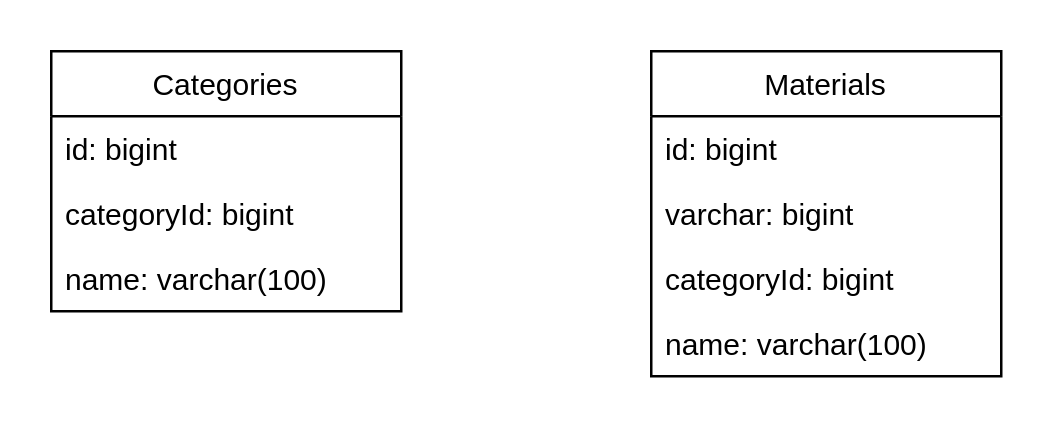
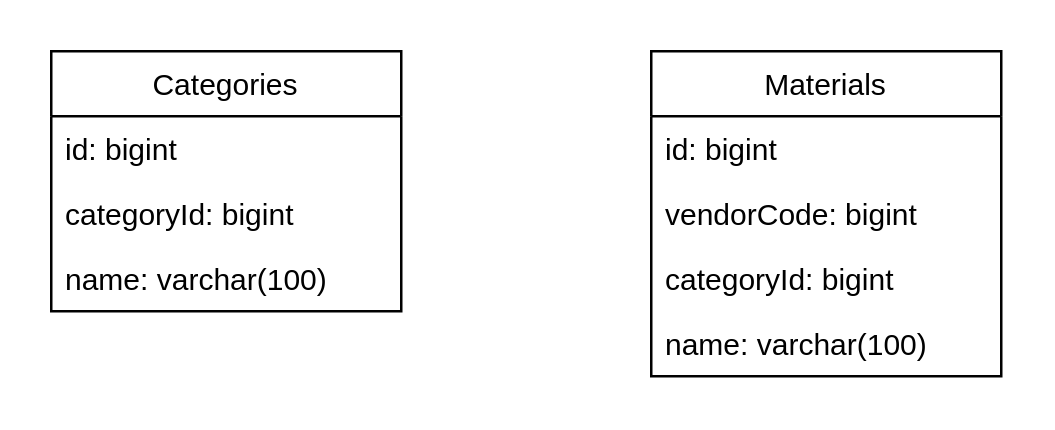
(775, 215) -> (801, 215)
